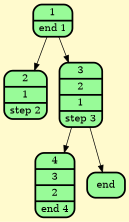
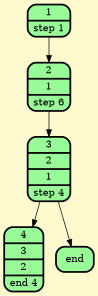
(53, 28) -> (49, 28)
(62, 46) -> (49, 120)
(26, 111) -> (49, 103)
(81, 119) -> (49, 193)
